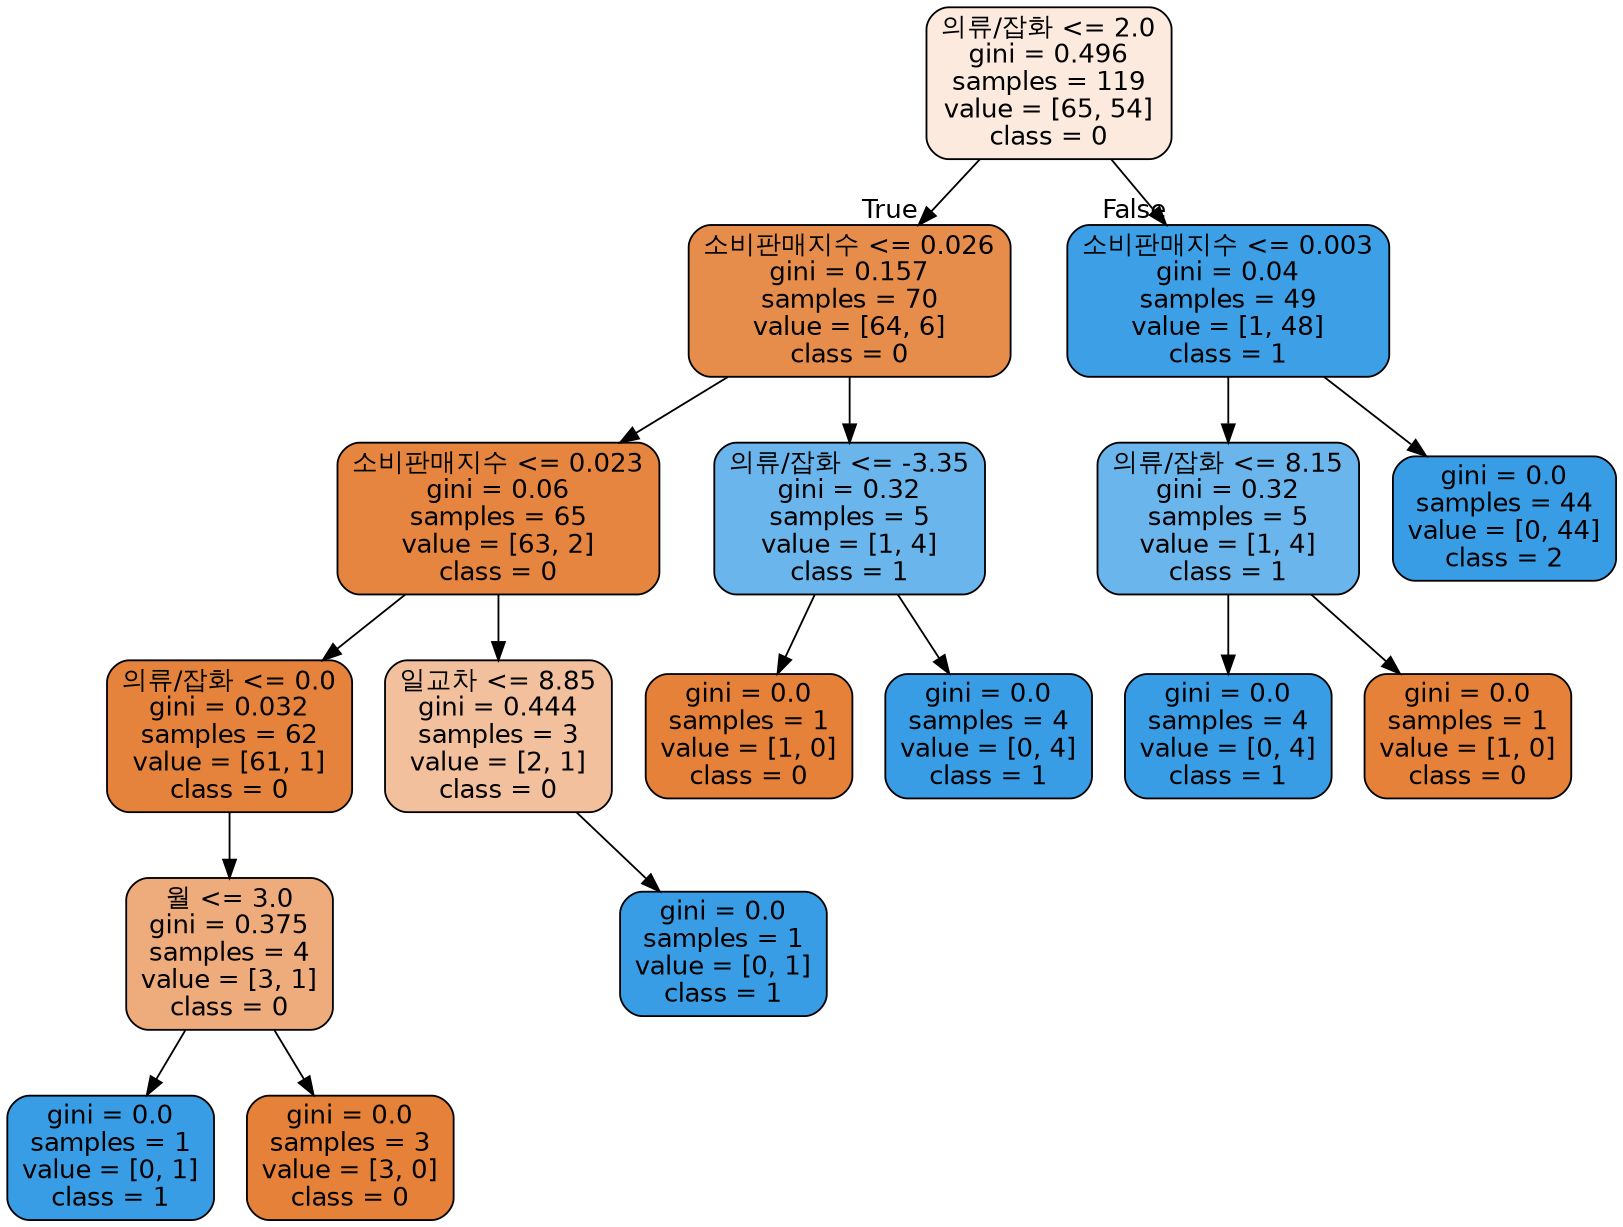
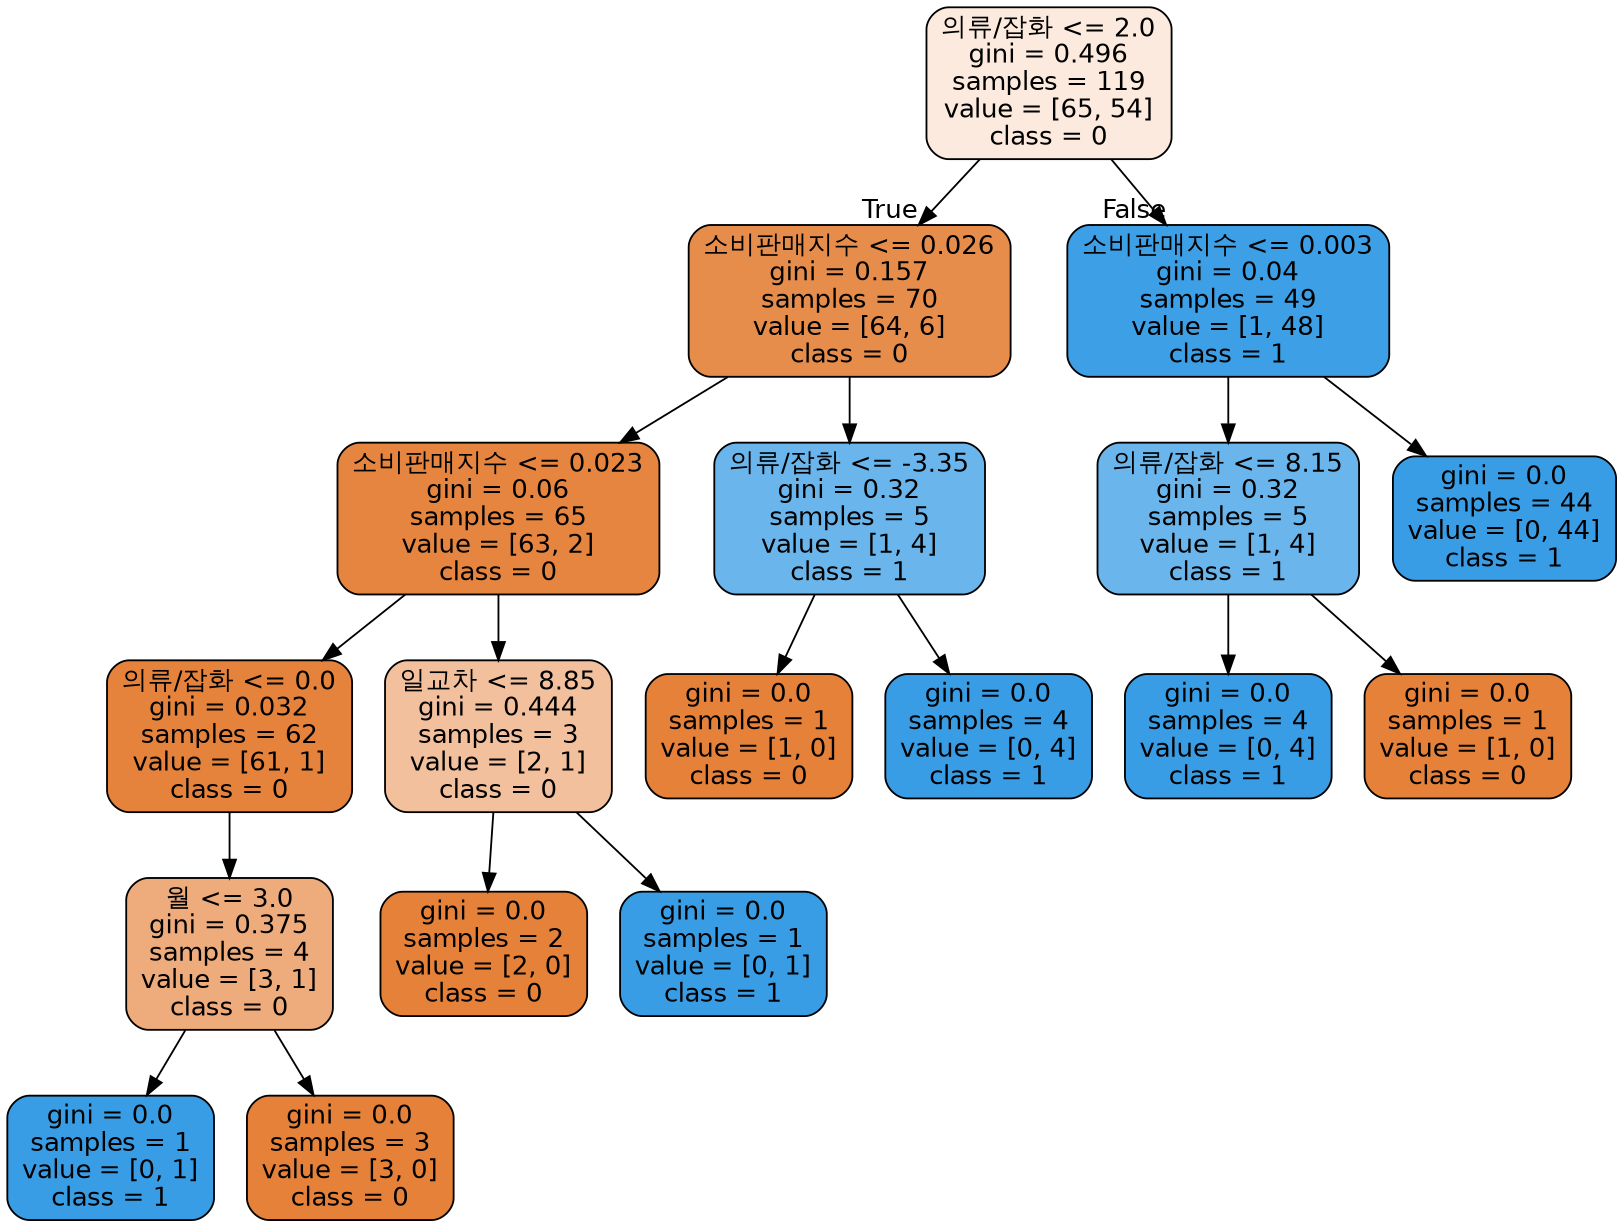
(1504, 519) -> (1504, 519)
none -> (484, 954)
